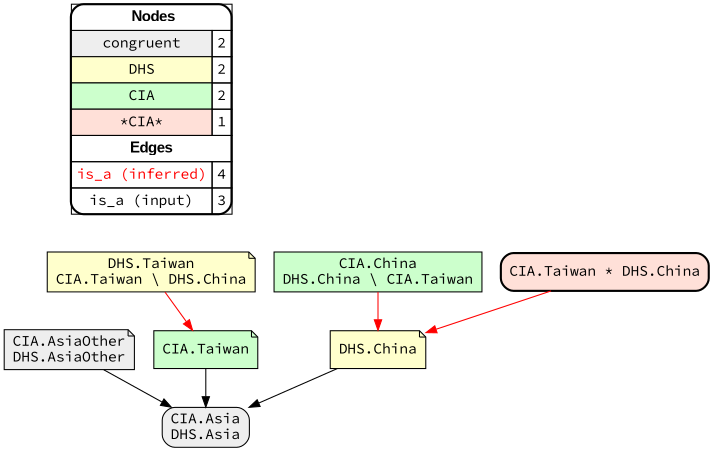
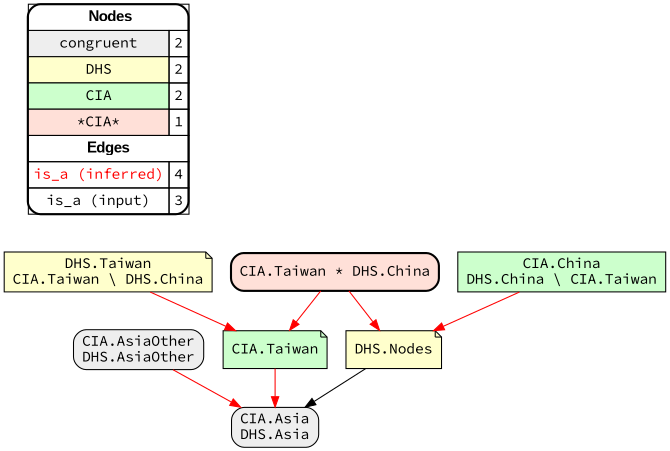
none -> (308, 306)
(69, 350) -> (139, 350)
(378, 350) -> (394, 350)
(206, 383) -> (275, 383)
(133, 386) -> (202, 386)
